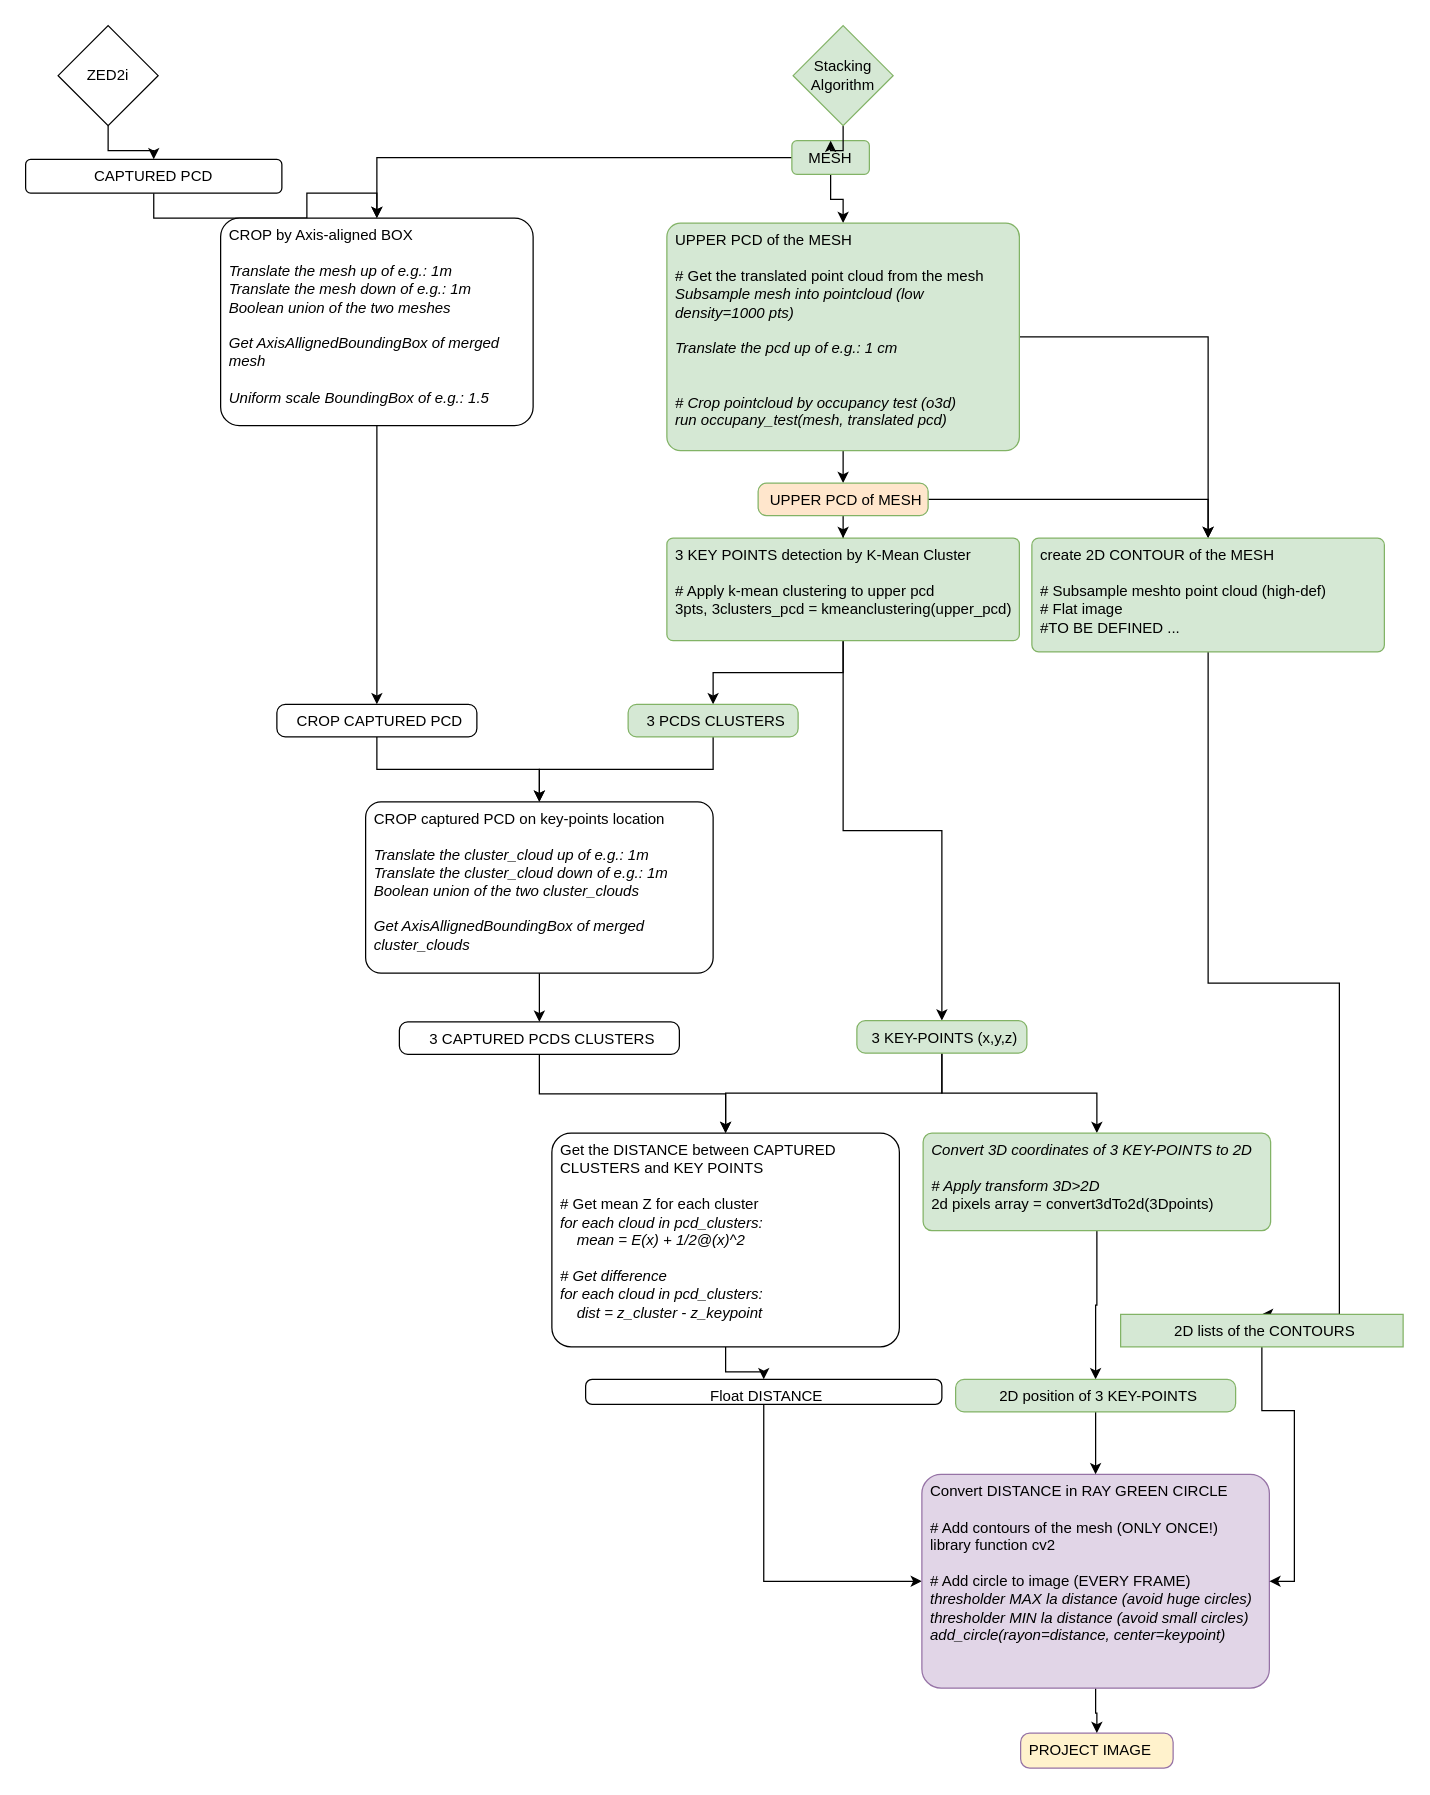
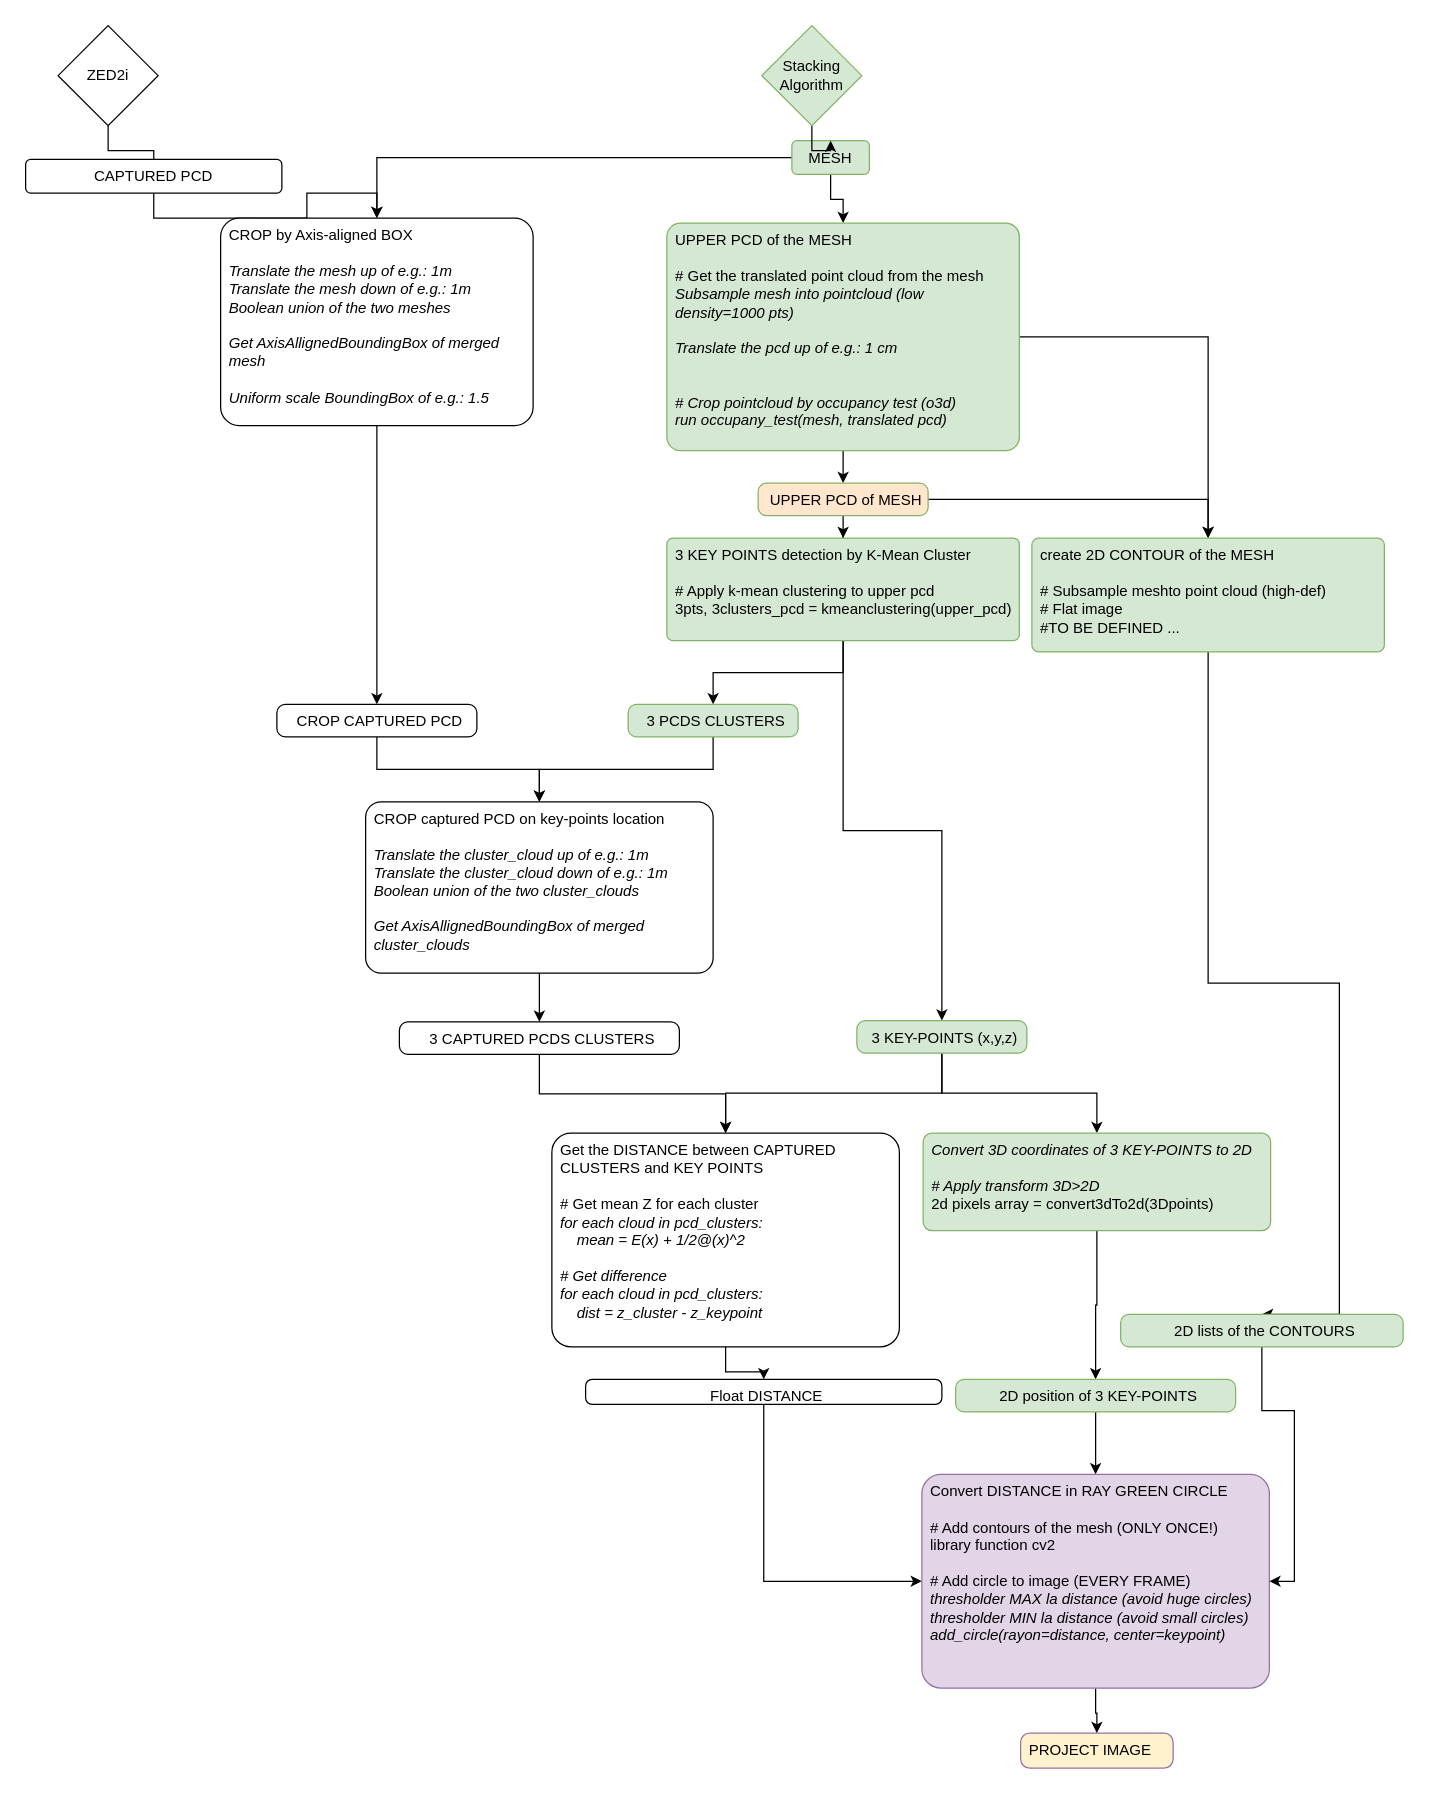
(843, 76) -> (812, 76)
(151, 151) -> (154, 151)
(1262, 1331) -> (1262, 1331)
